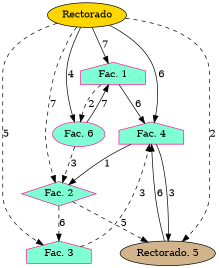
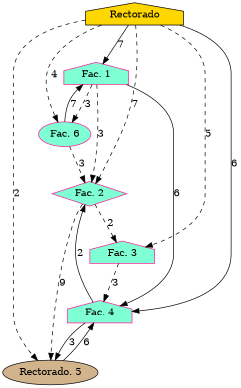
(87, 15) -> (135, 15)
(67, 70) -> (53, 59)
(92, 104) -> (88, 104)
none -> (98, 130)
(108, 164) -> (80, 253)
(62, 224) -> (111, 224)
(124, 224) -> (63, 283)
